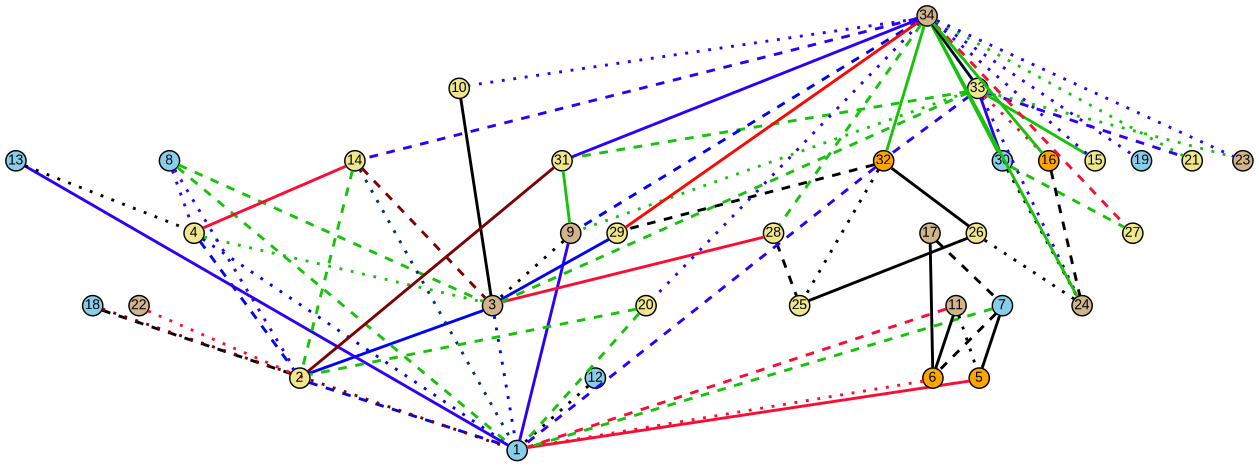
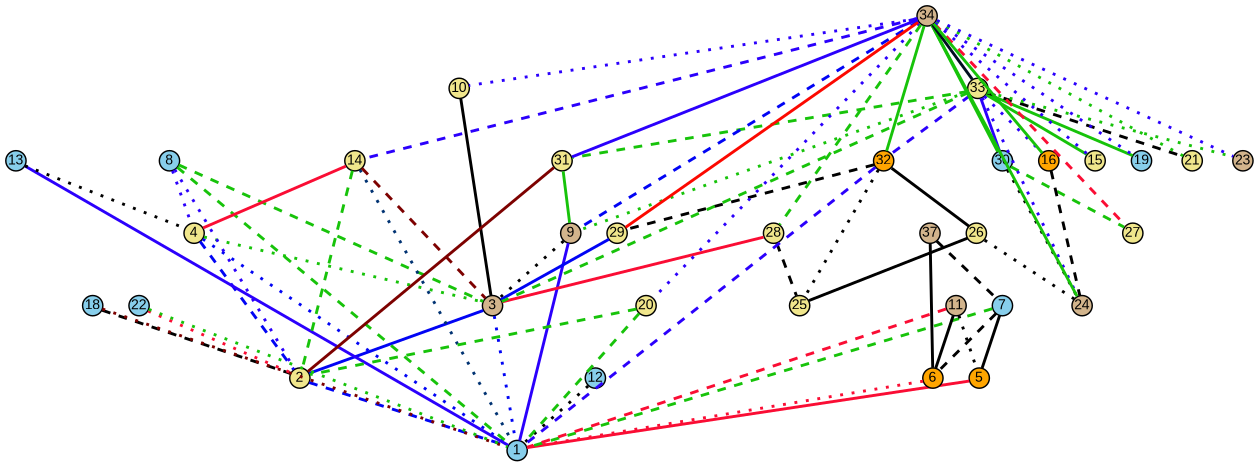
(1013, 124) -> (1013, 124)
none -> (1074, 131)
(1124, 137) -> (1124, 137)
(930, 233) -> (930, 233)
(139, 306) -> (139, 306)
none -> (328, 378)
